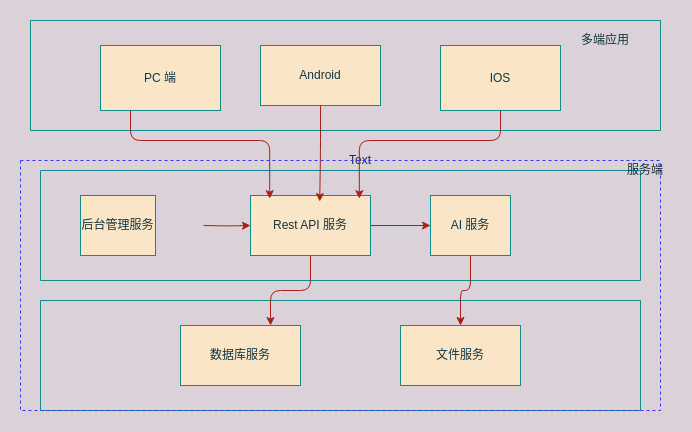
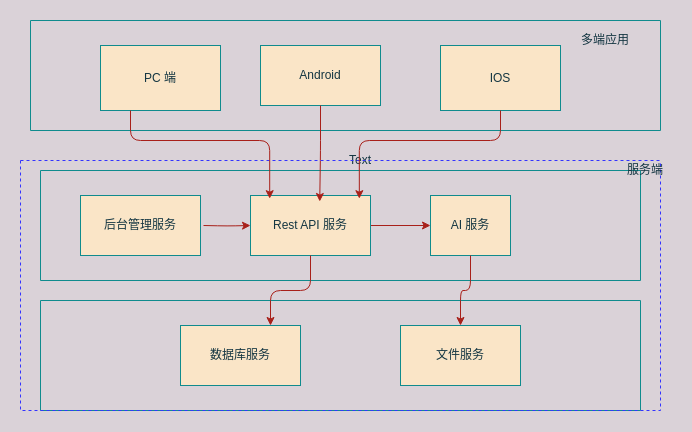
(118, 226) -> (141, 226)
